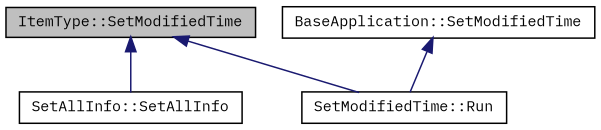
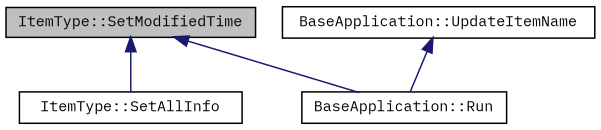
(439, 22) -> (439, 22)
(131, 108) -> (131, 108)
(404, 108) -> (404, 108)
